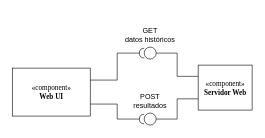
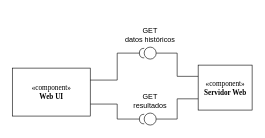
(150, 101) -> (150, 101)
